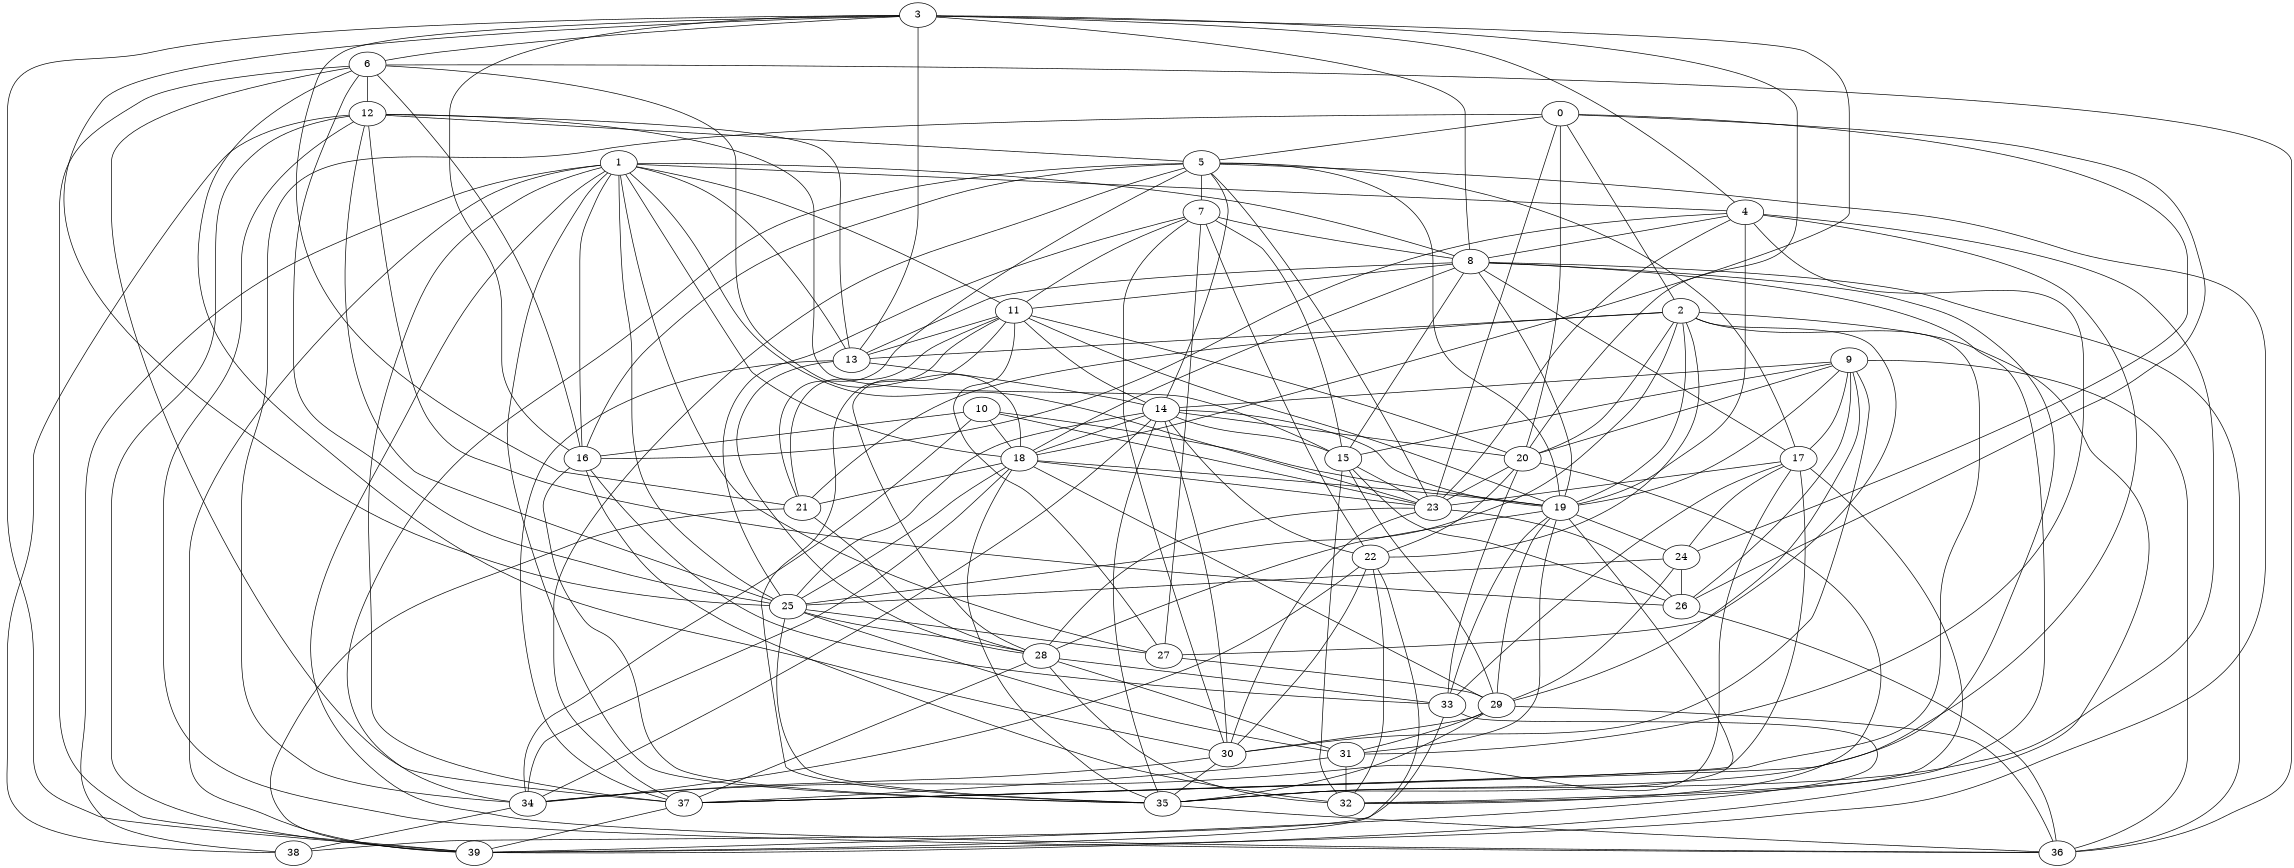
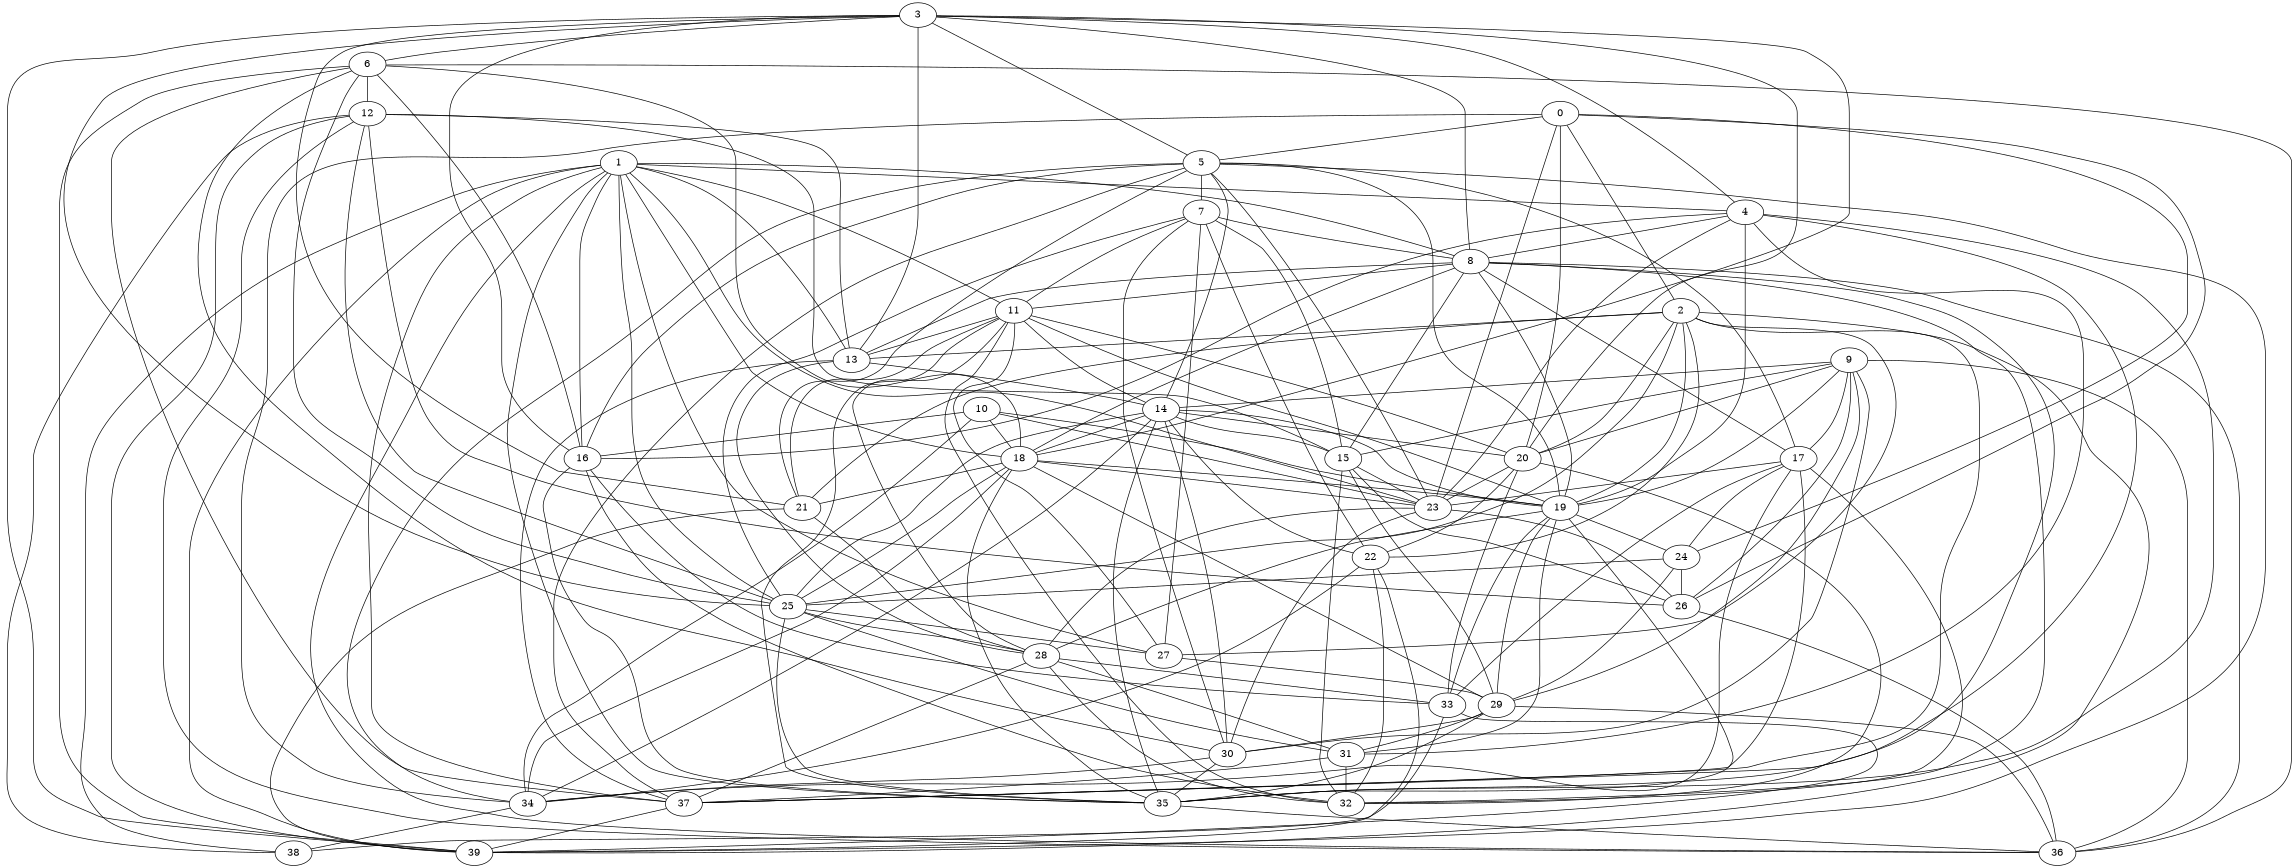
(824, 141) -> (1060, 89)
none -> (1060, 611)
(1311, 663) -> none
